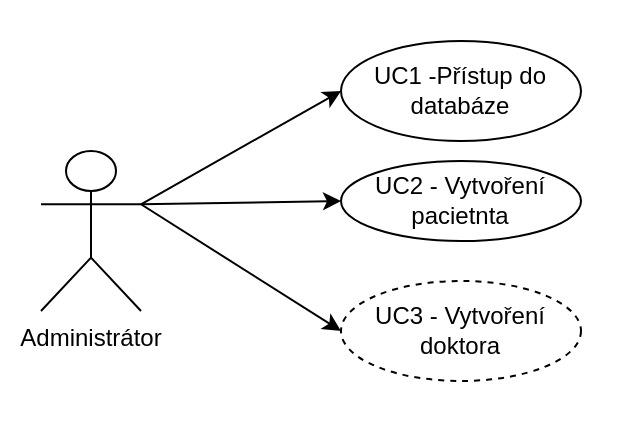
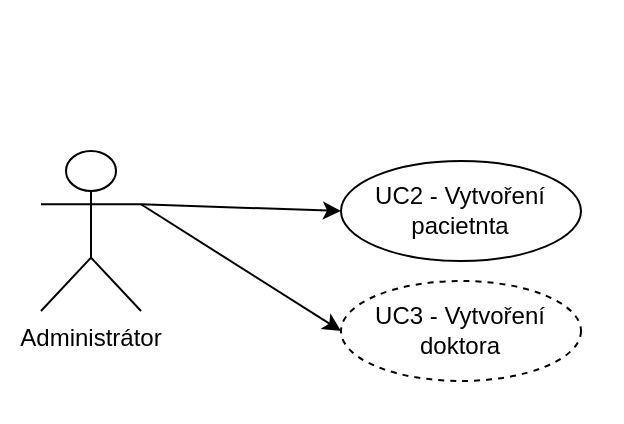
(461, 91) -> none
(238, 150) -> none
(461, 201) -> (461, 211)
